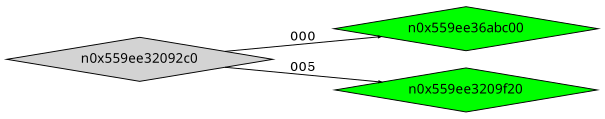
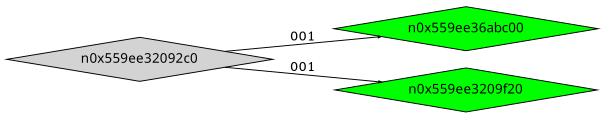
(303, 37) -> (303, 37)
(303, 67) -> (303, 67)
